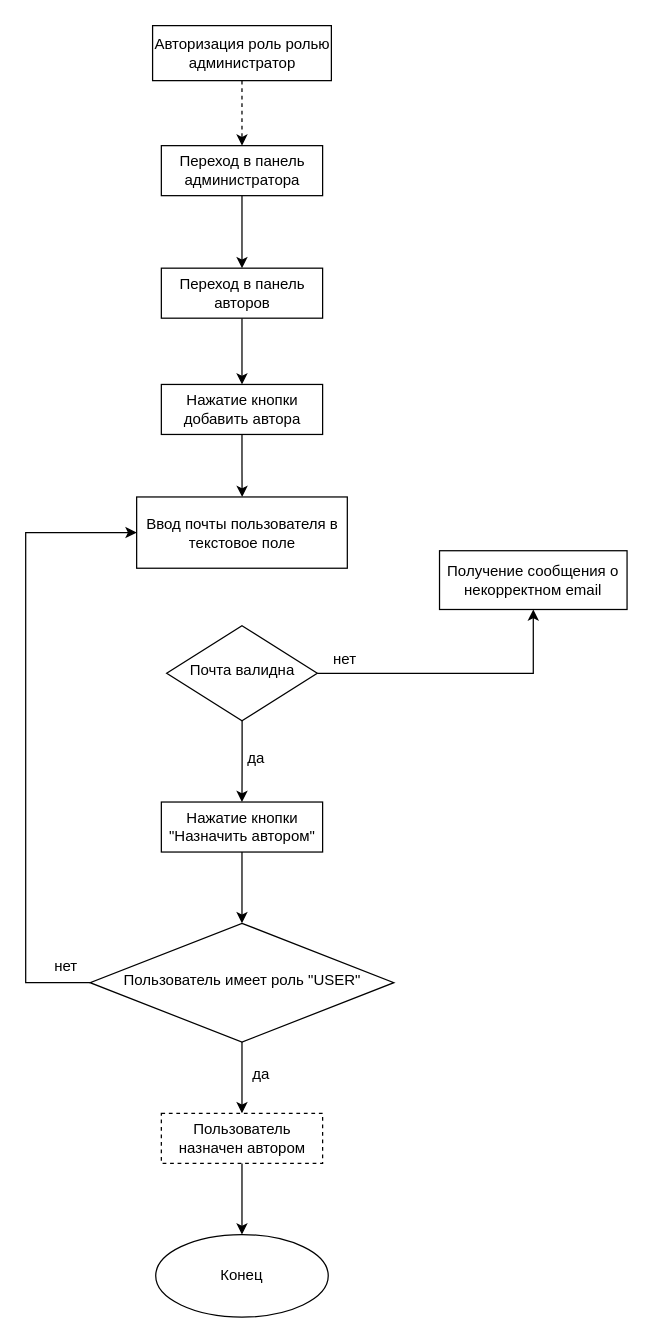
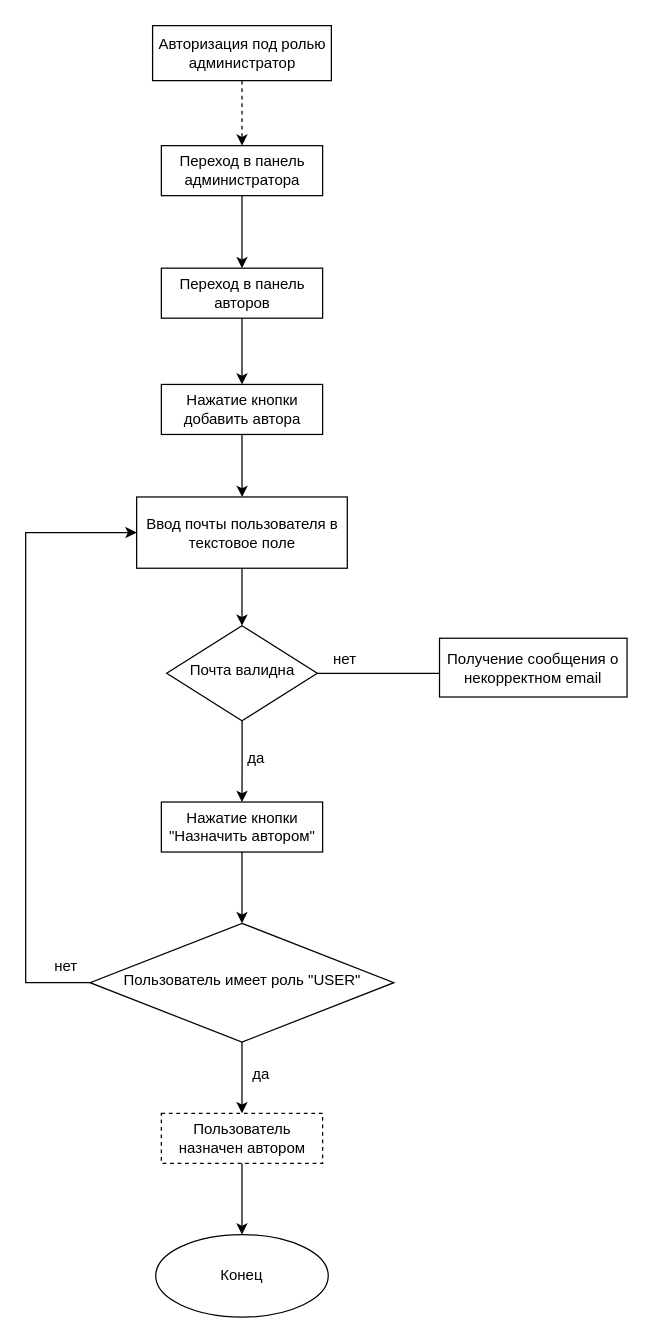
(243, 53) -> (243, 53)
(533, 580) -> (533, 668)
none -> (242, 592)
